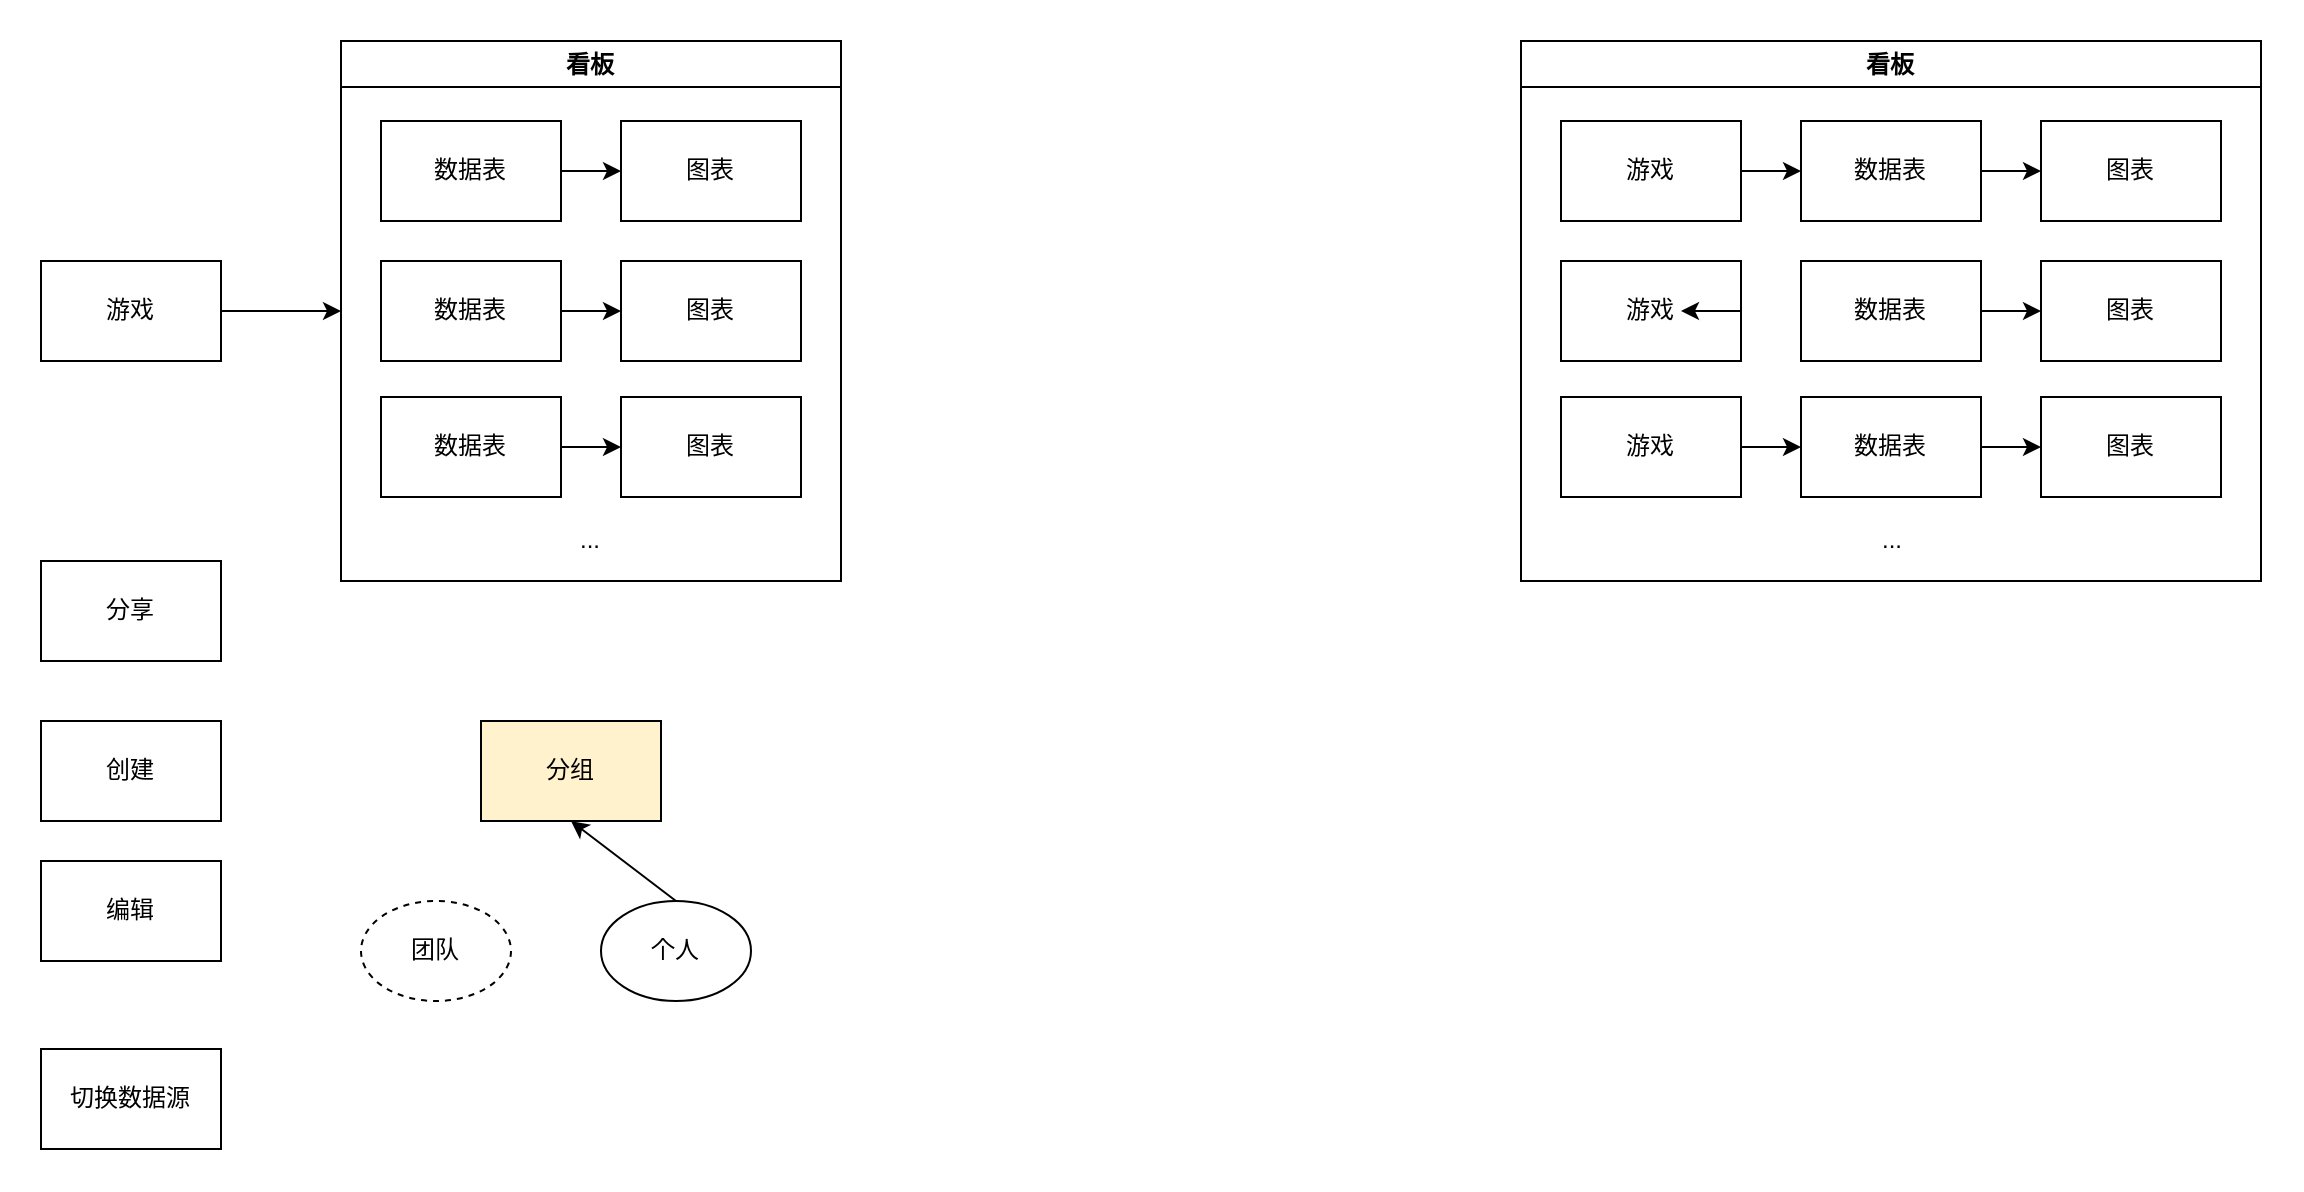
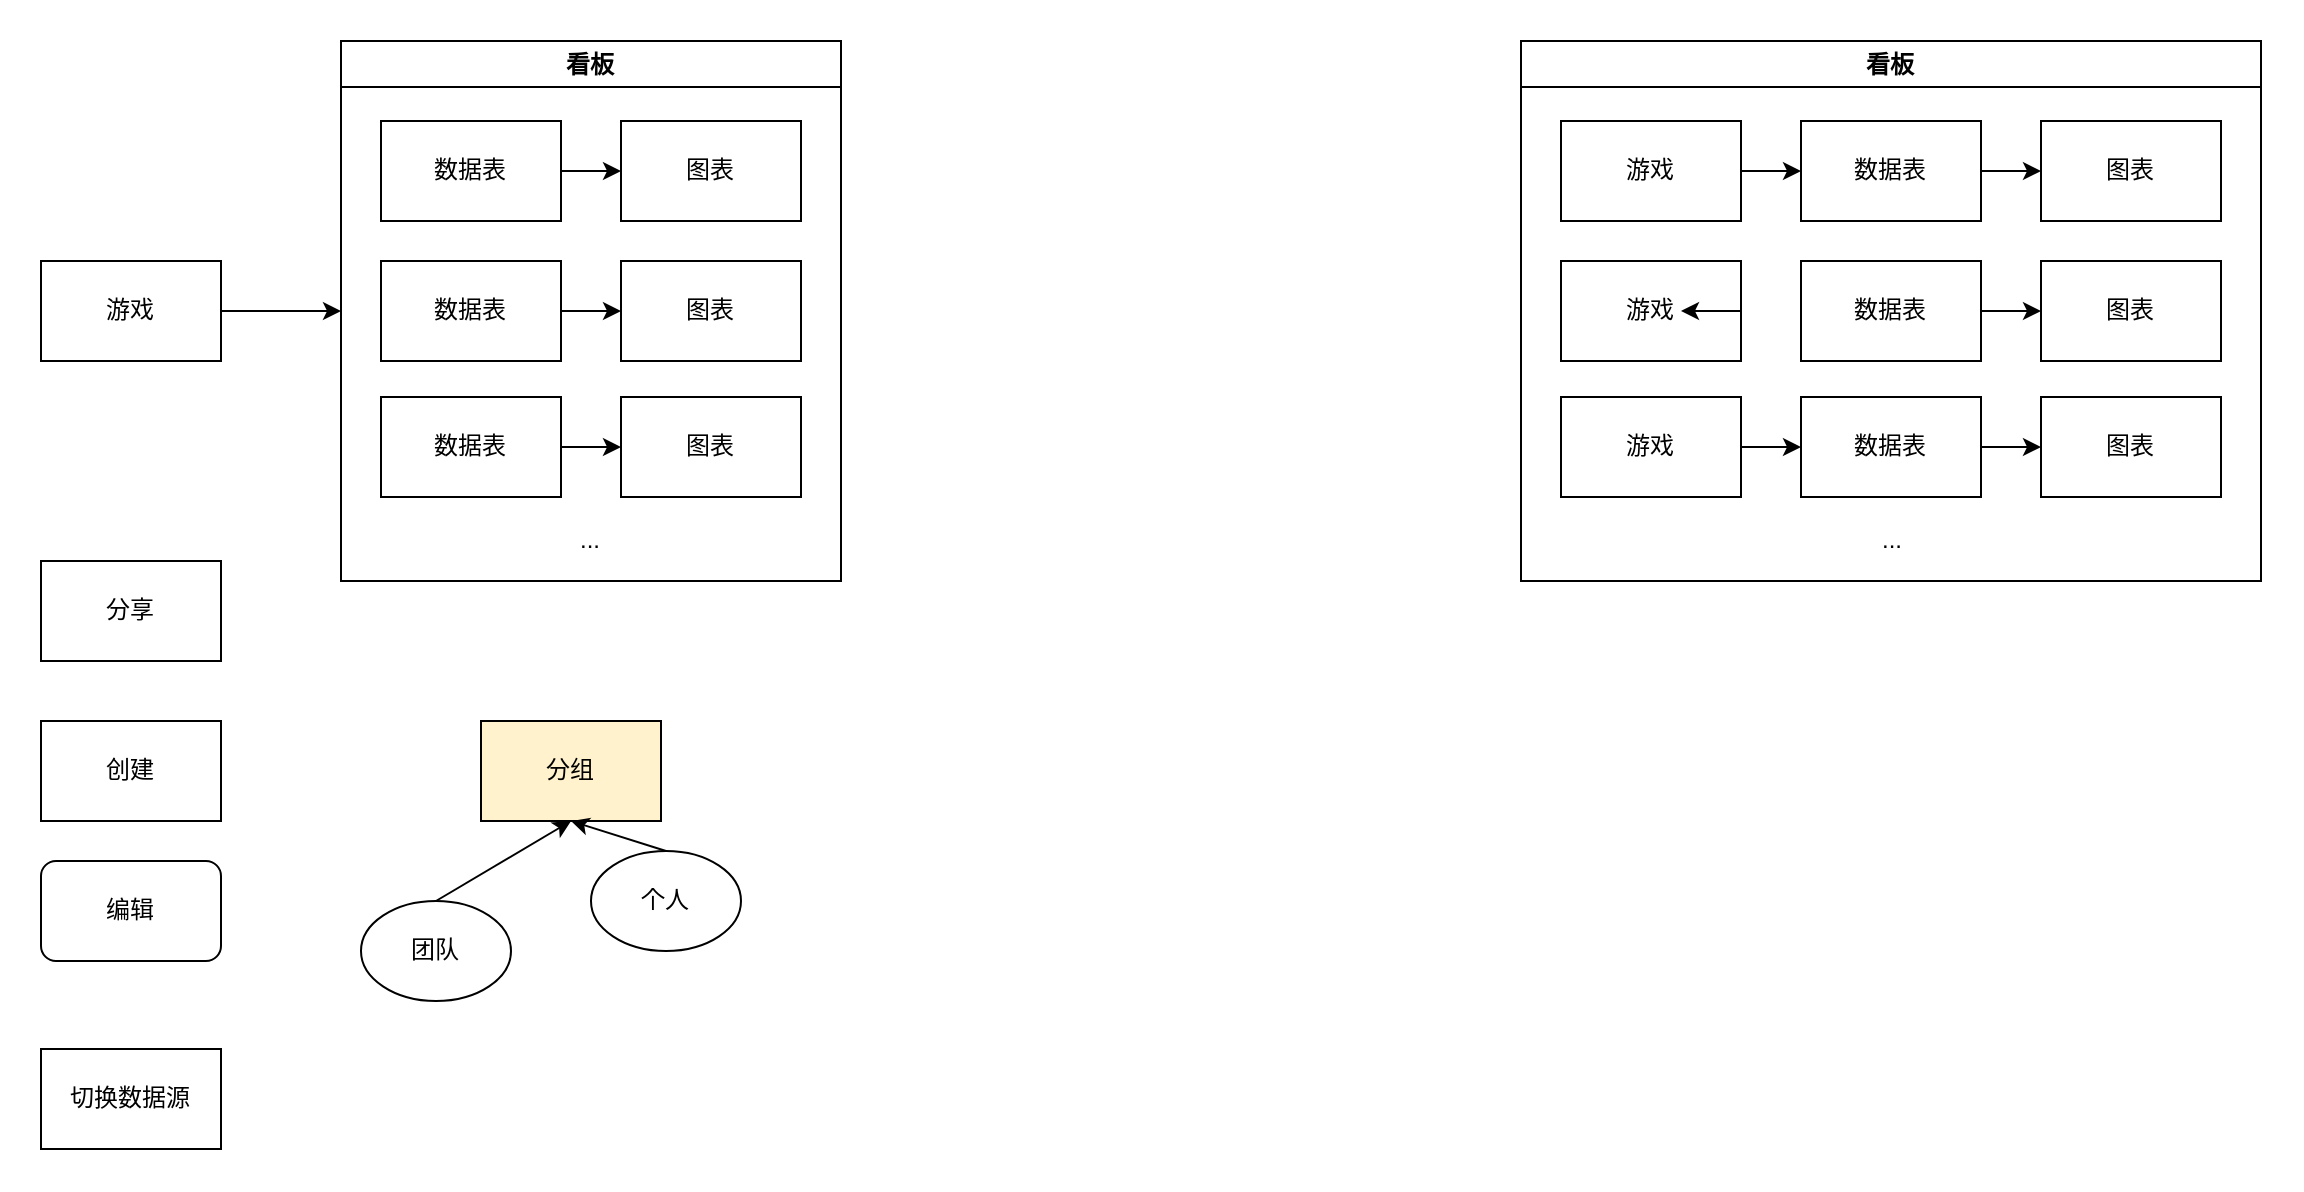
none -> (498, 864)
(131, 911) -> (131, 911)
(436, 951) -> (436, 951)
(676, 951) -> (666, 901)
